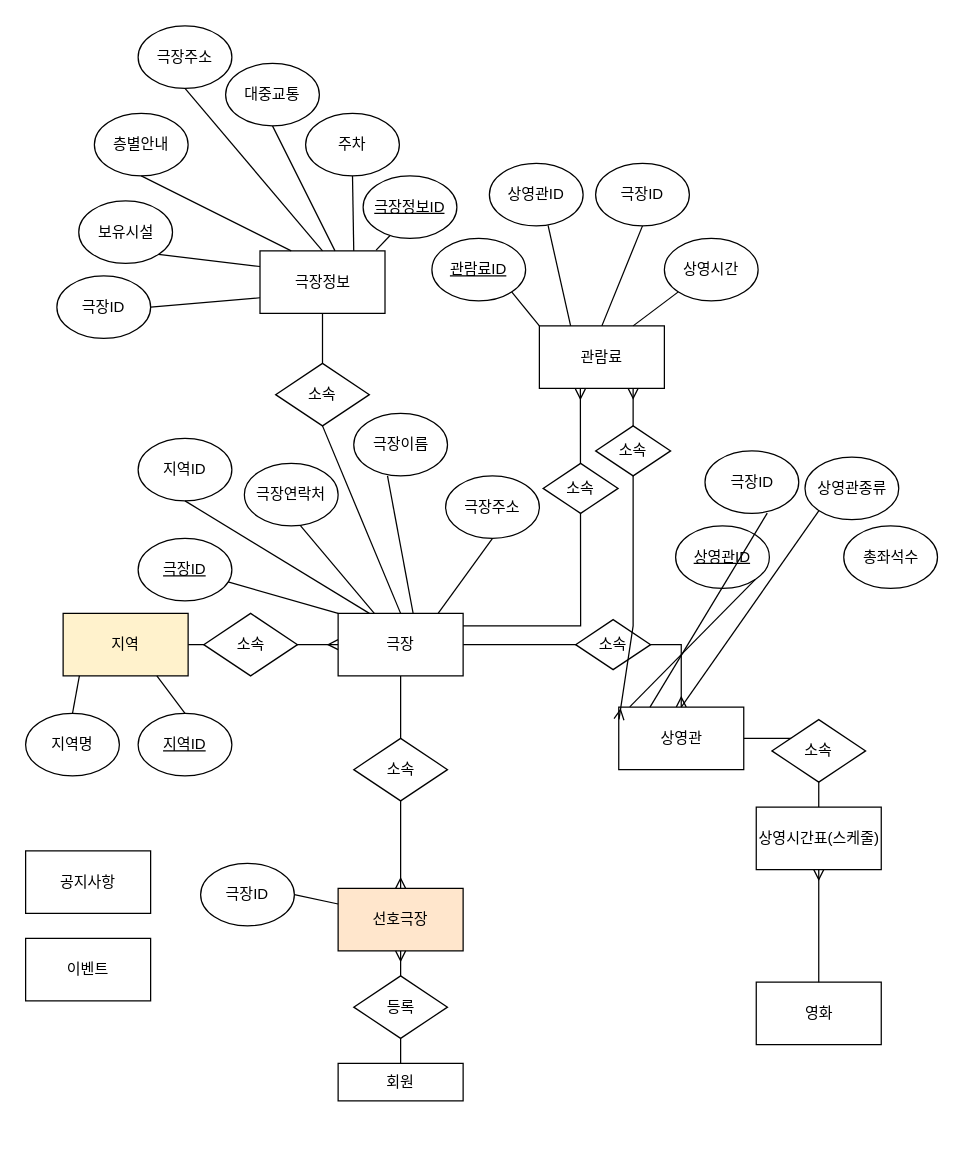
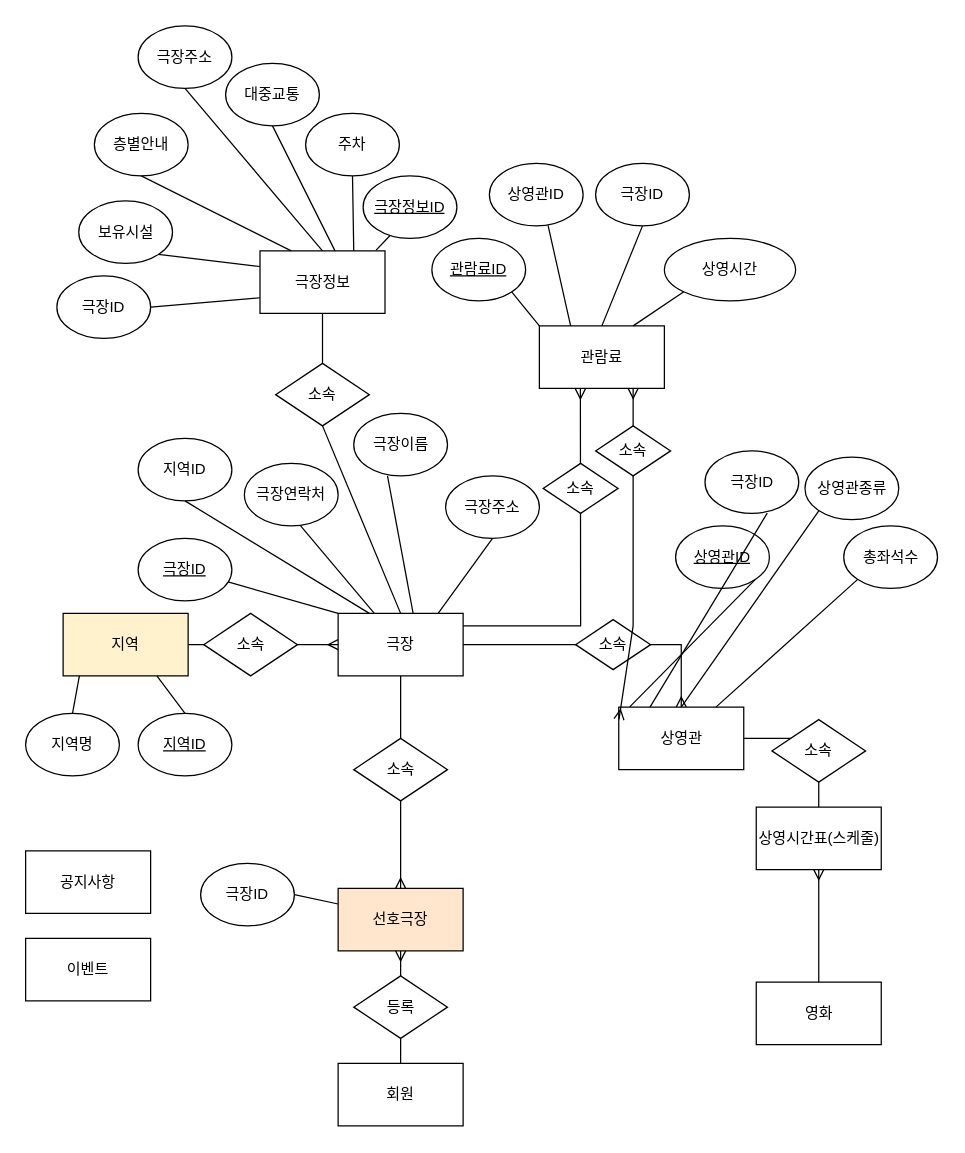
(711, 269) -> (730, 269)
none -> (787, 643)
(401, 1082) -> (401, 1094)
